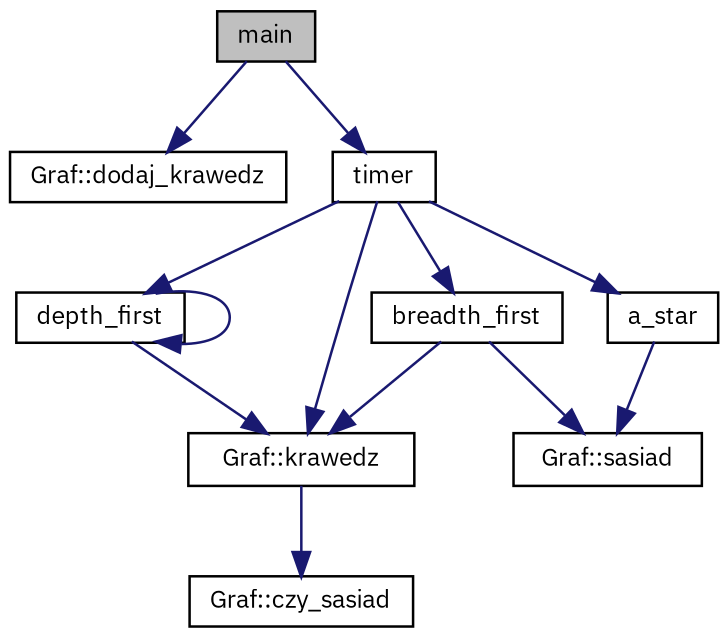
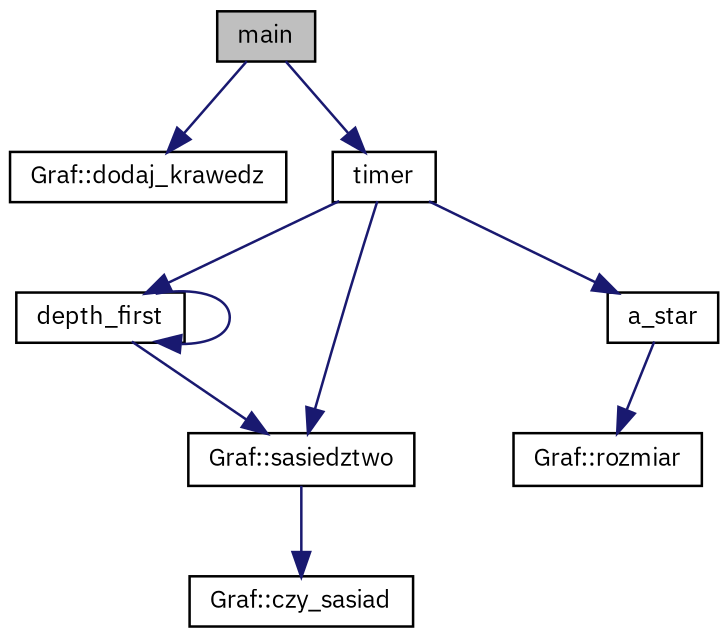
(467, 318) -> none
(301, 460) -> (301, 460)
(608, 460) -> (608, 460)
